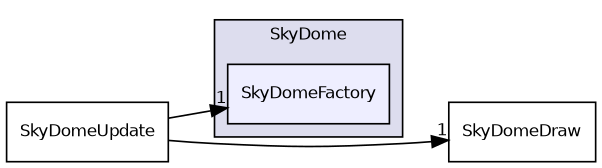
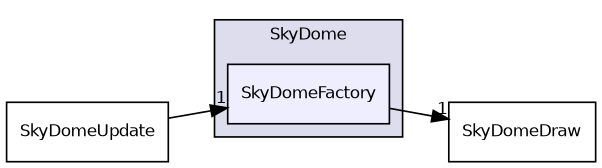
(300, 146) -> (413, 113)
